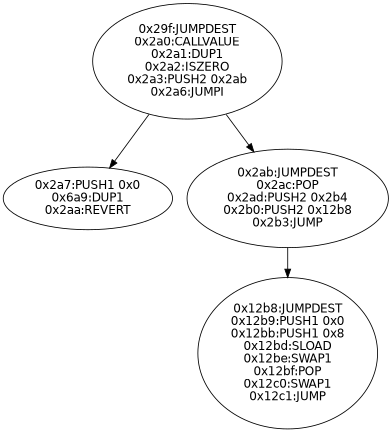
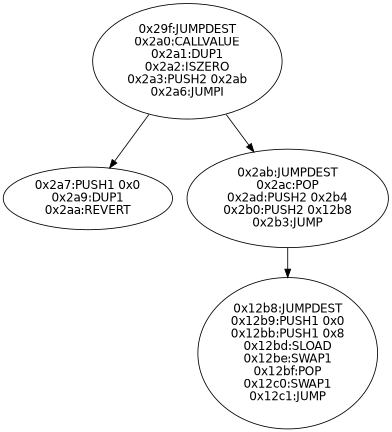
(88, 198) -> (88, 198)
